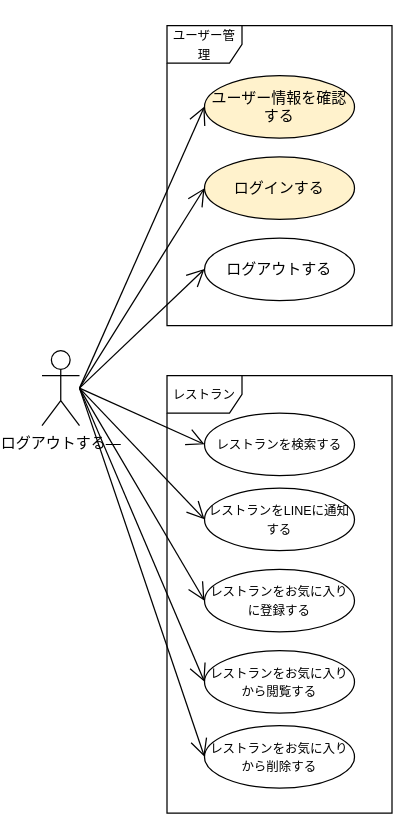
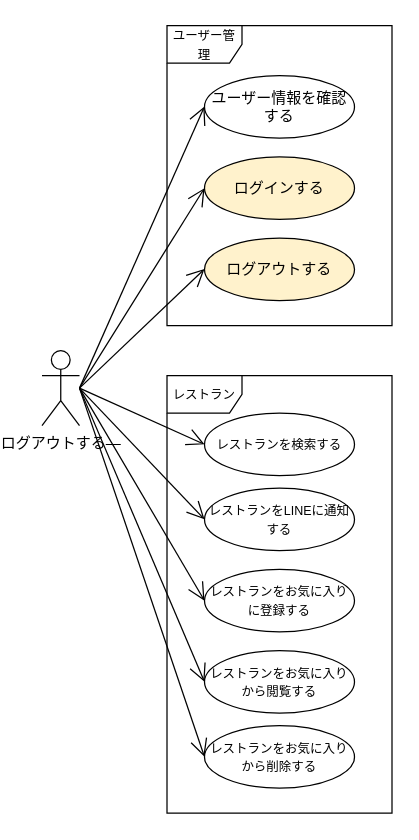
(279, 107) -> (279, 107)
(279, 269) -> (279, 269)
